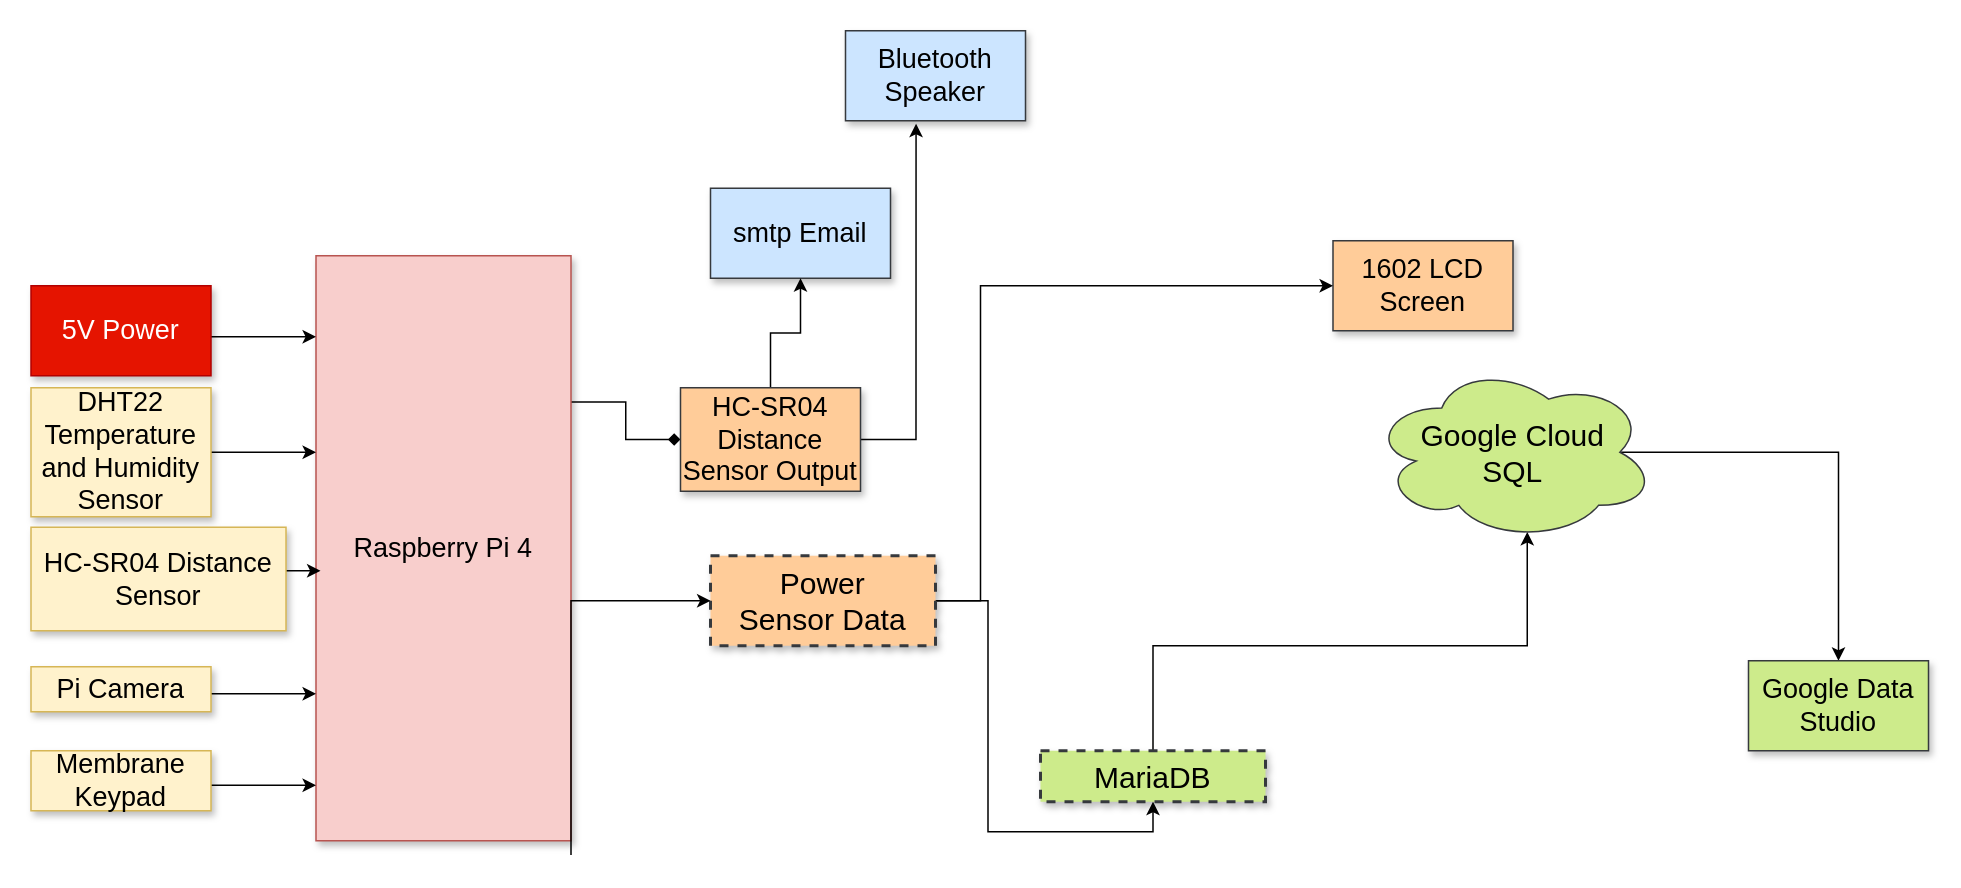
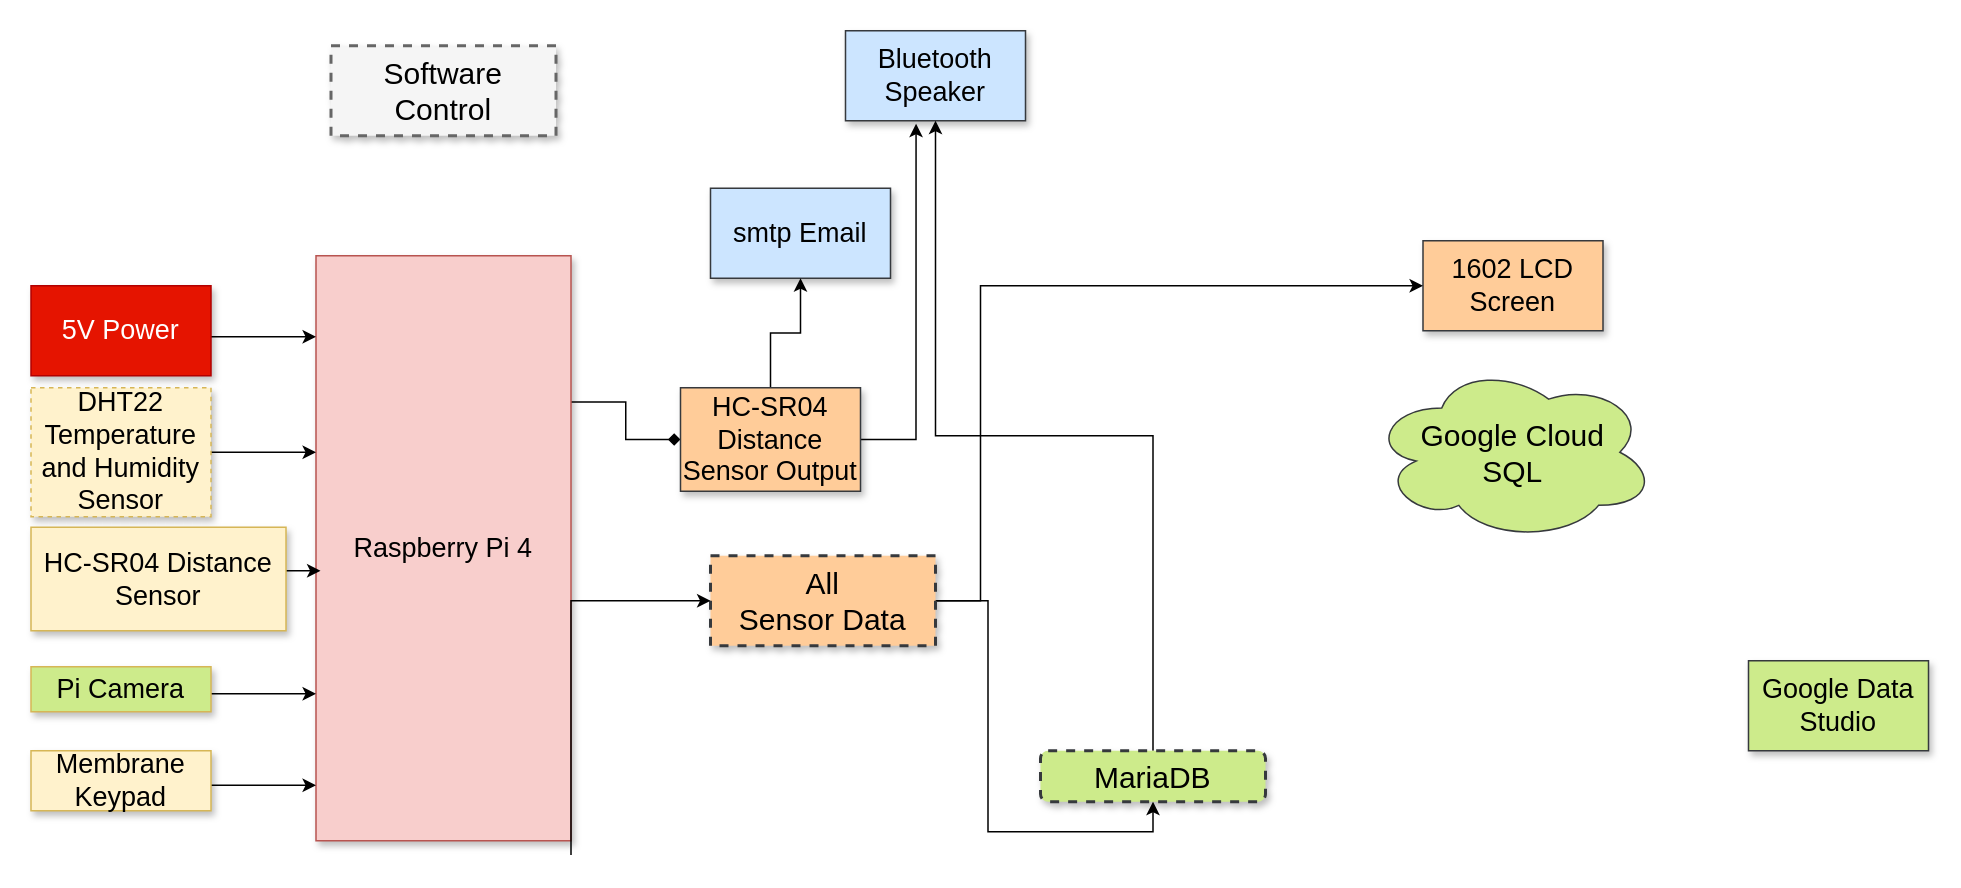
none -> (443, 91)
(1423, 286) -> (1513, 286)
(121, 452) -> (121, 452)
(1828, 452) -> none
(823, 601) -> (823, 601)
(1391, 646) -> (997, 436)
(121, 689) -> (121, 689)
(1153, 776) -> (1153, 776)
